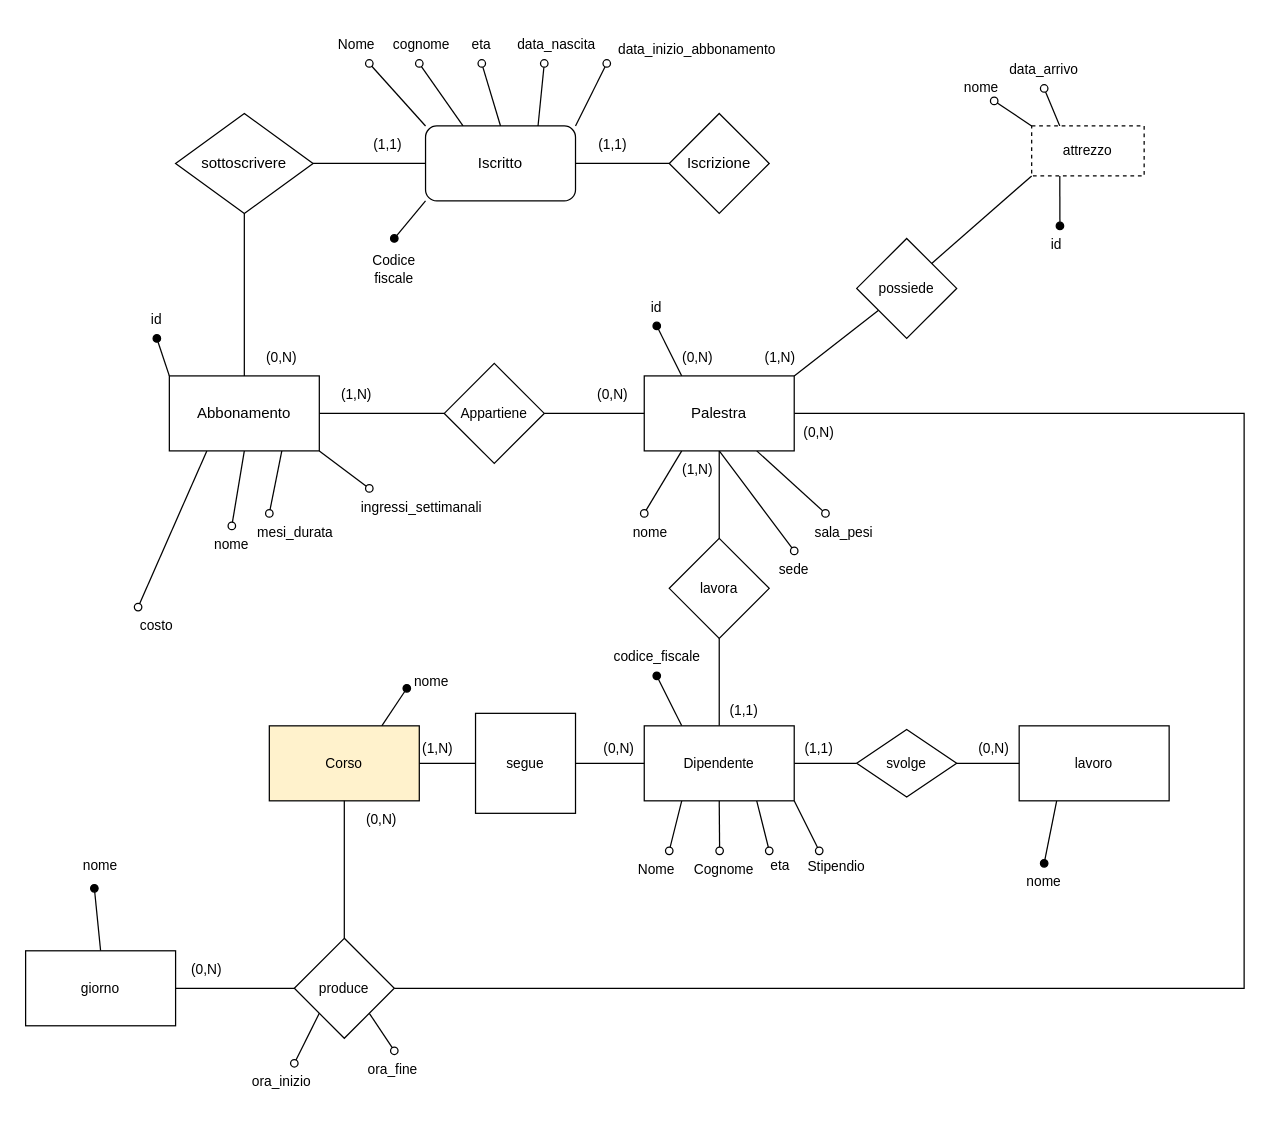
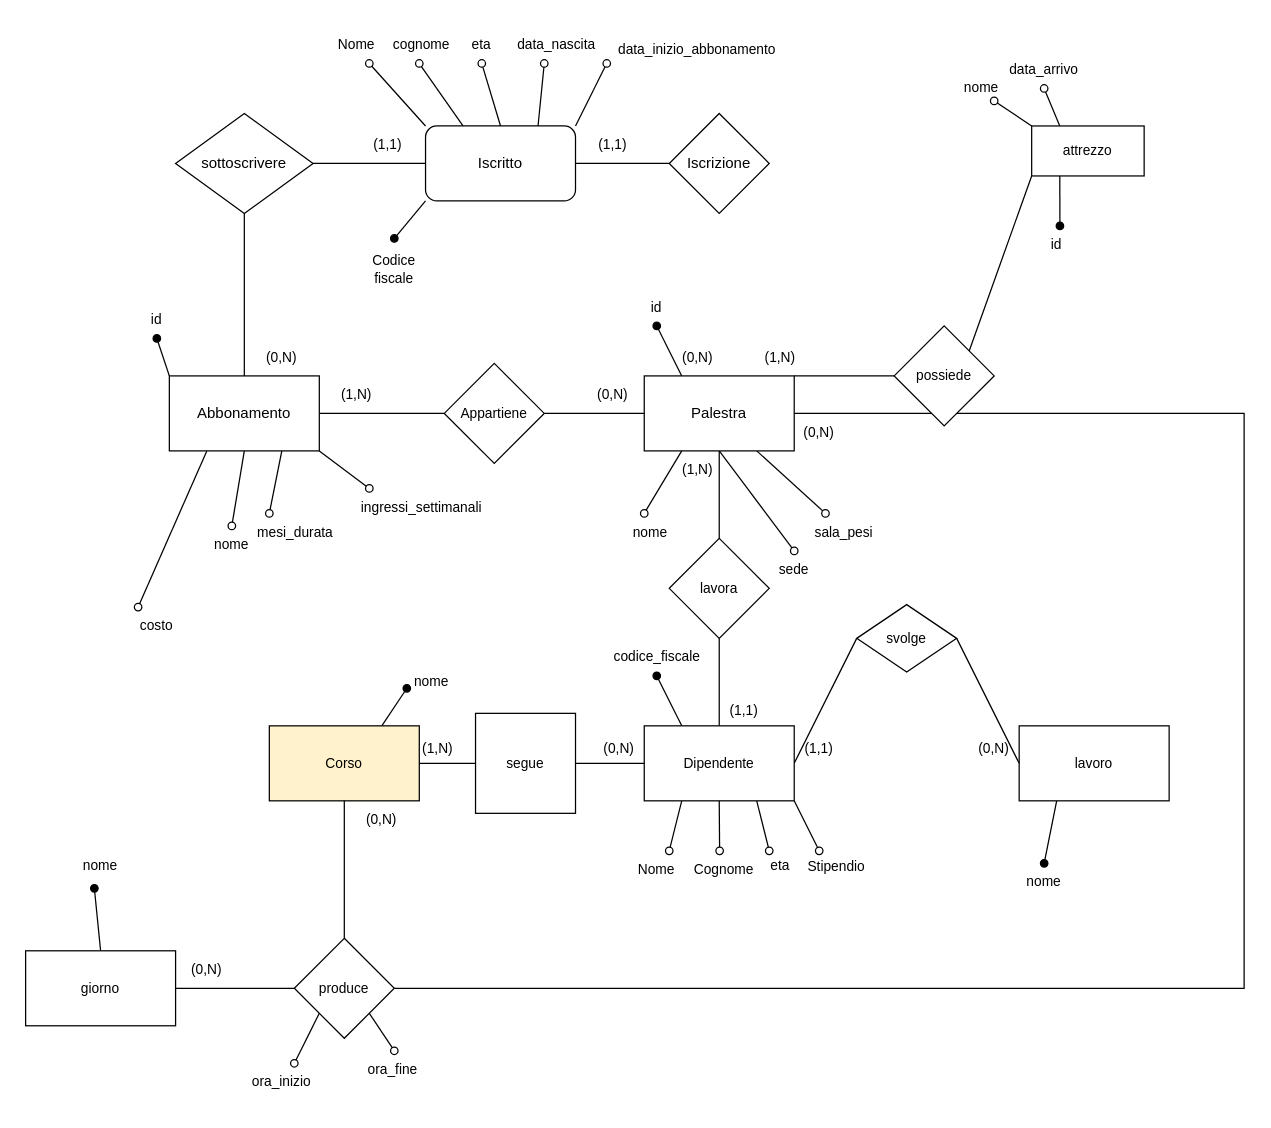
(1088, 151) -> (1088, 151)
(907, 288) -> (944, 376)
(907, 763) -> (907, 638)
